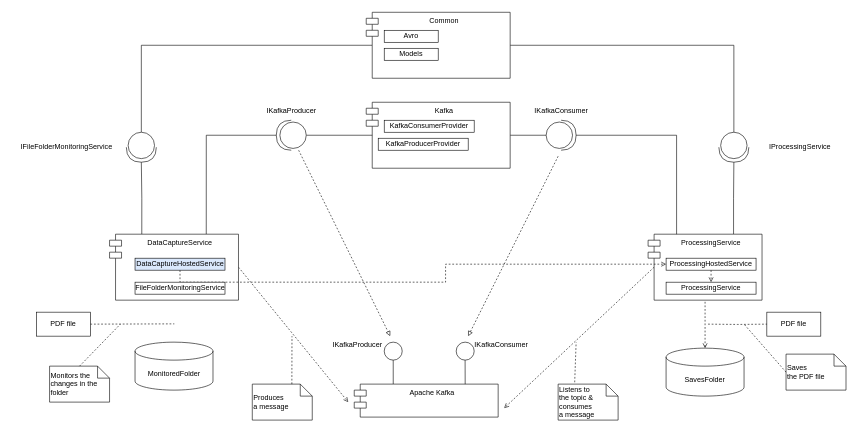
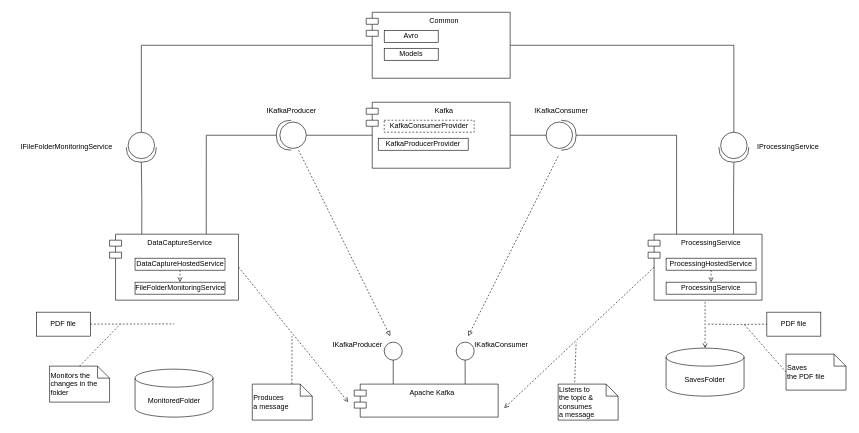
(429, 126) -> (429, 126)
(800, 147) -> (788, 147)
(180, 264) -> (180, 264)
(446, 274) -> (180, 278)
(174, 366) -> (174, 393)
